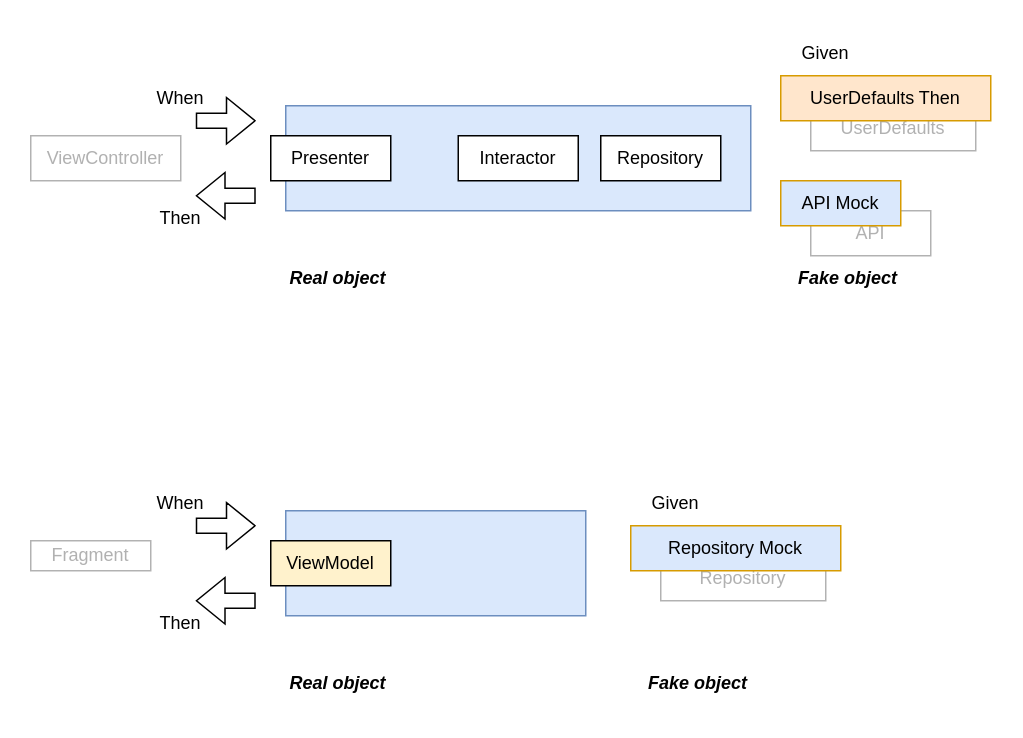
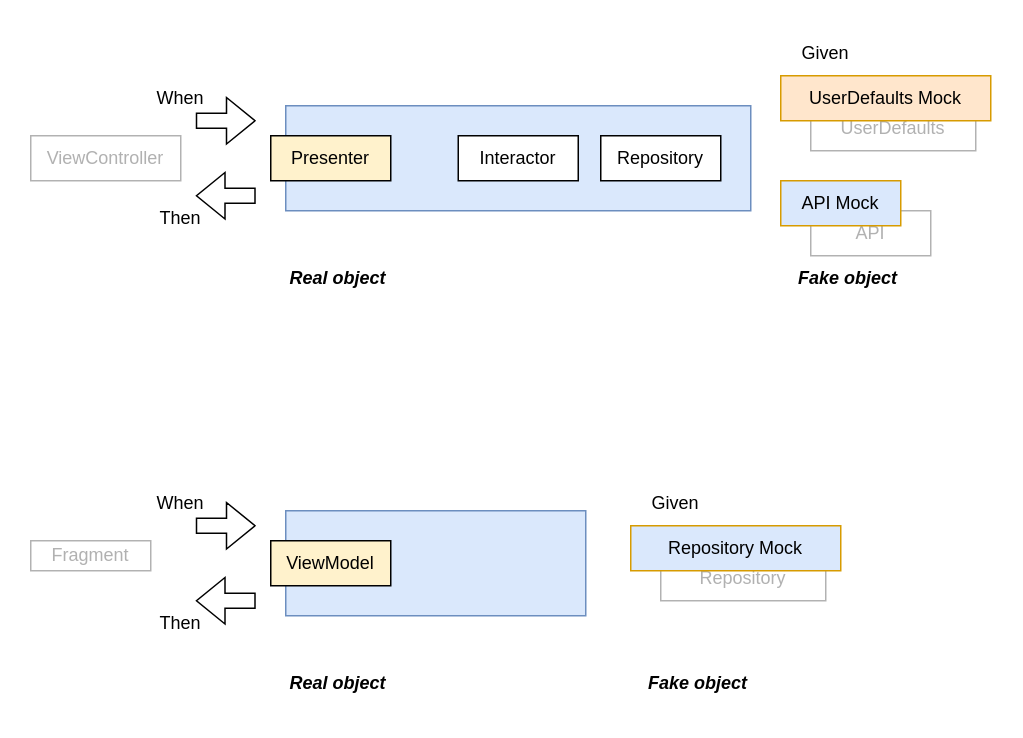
(886, 98) -> (886, 98)
(331, 158) -> (331, 158)
